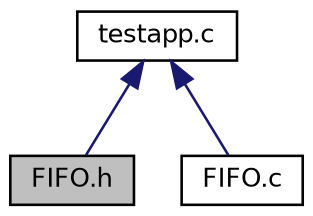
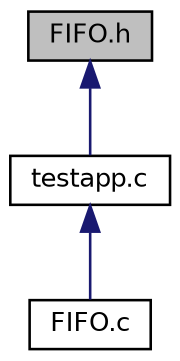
(108, 120) -> (90, 122)
